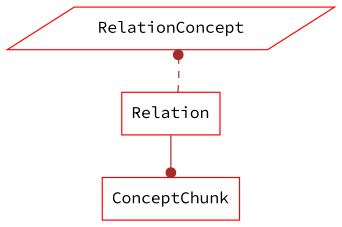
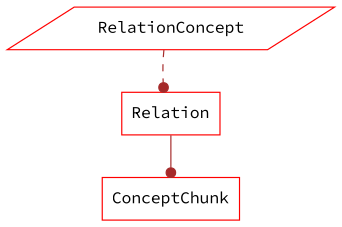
(179, 76) -> (163, 66)
